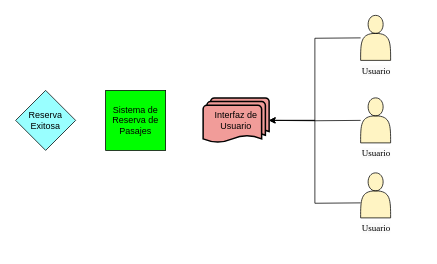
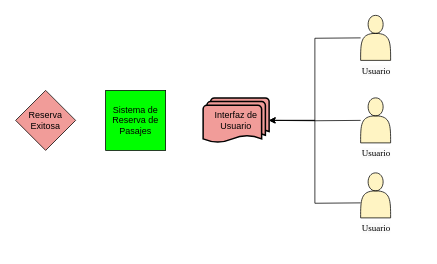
(45, 120) -> (45, 120)
